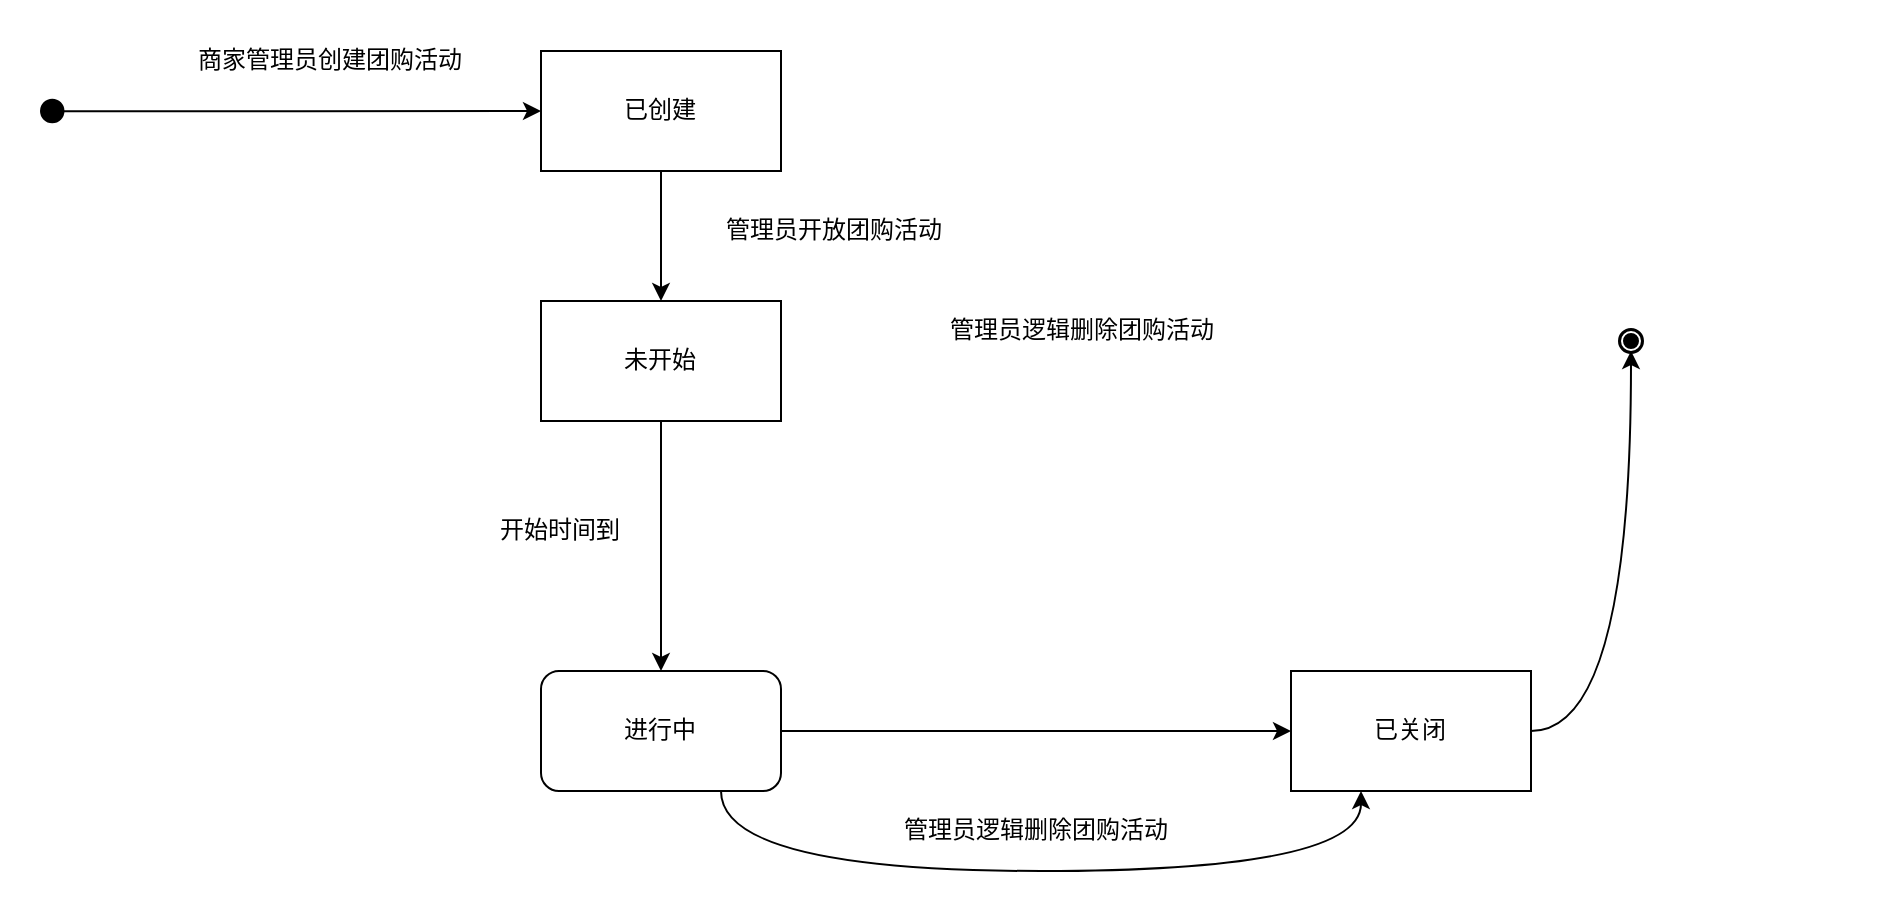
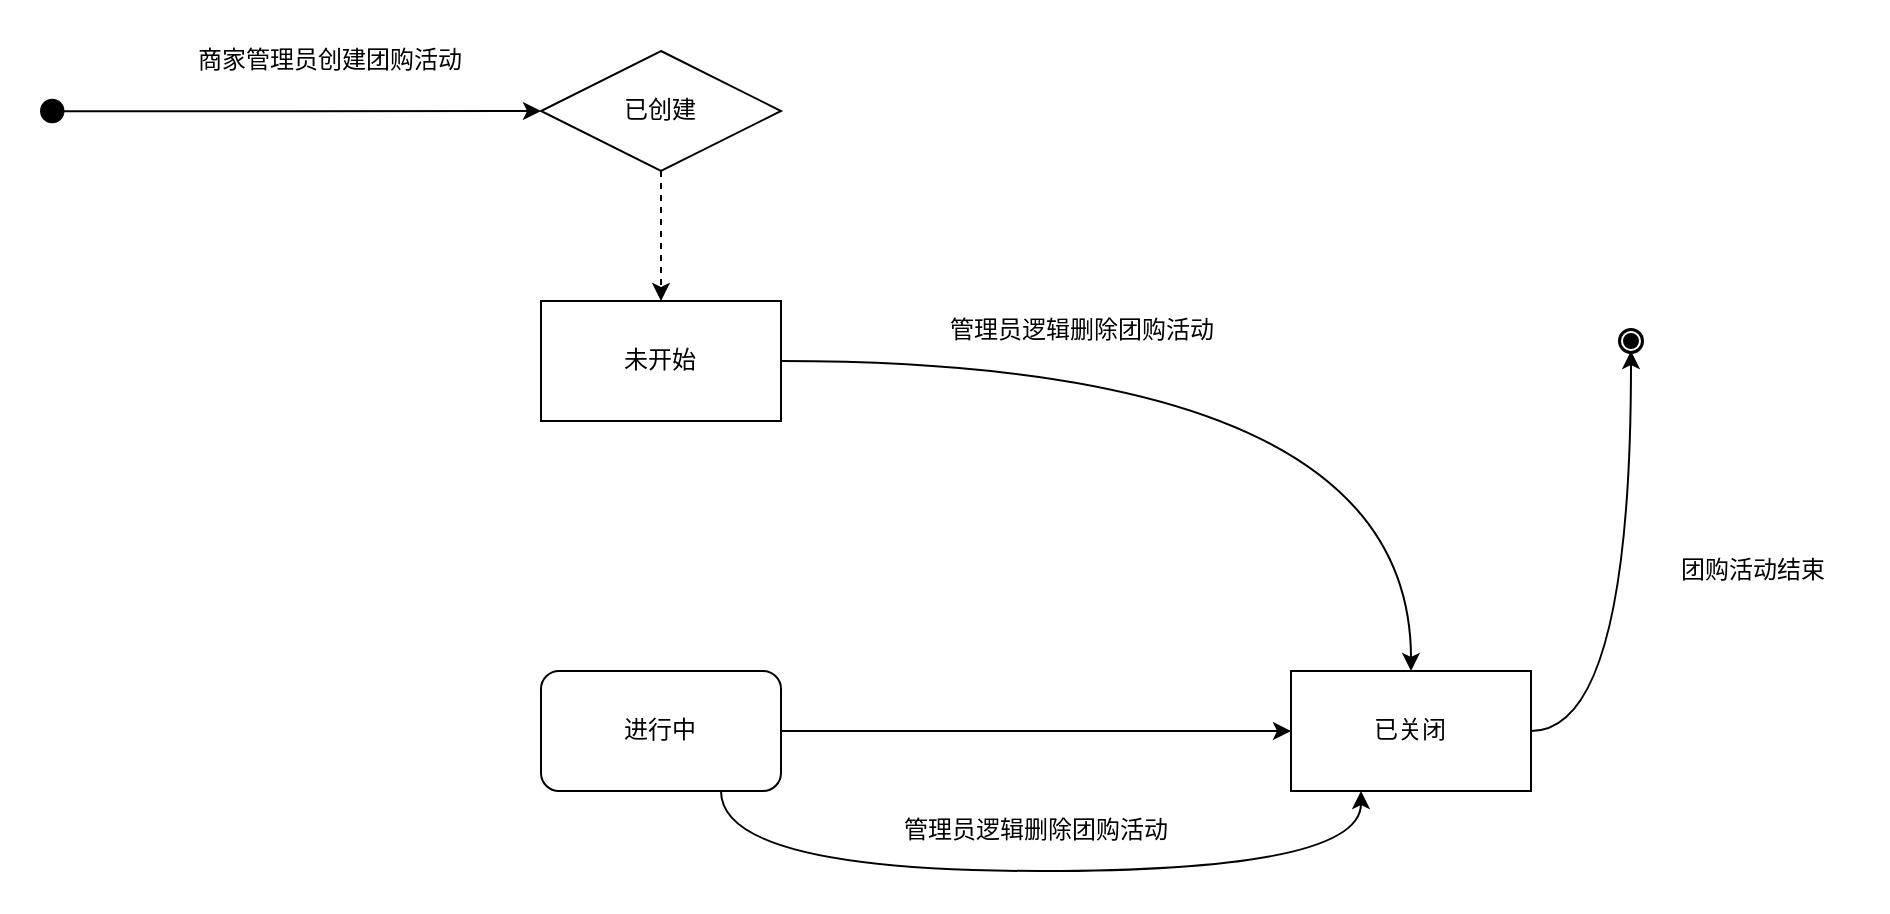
(661, 111) -> (661, 111)
(661, 229) -> (661, 229)
(835, 231) -> none
none -> (1162, 403)
(561, 531) -> none
(661, 539) -> none
none -> (1754, 571)
